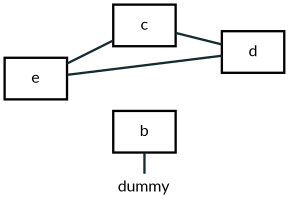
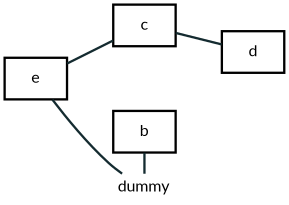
(145, 65) -> (85, 139)
